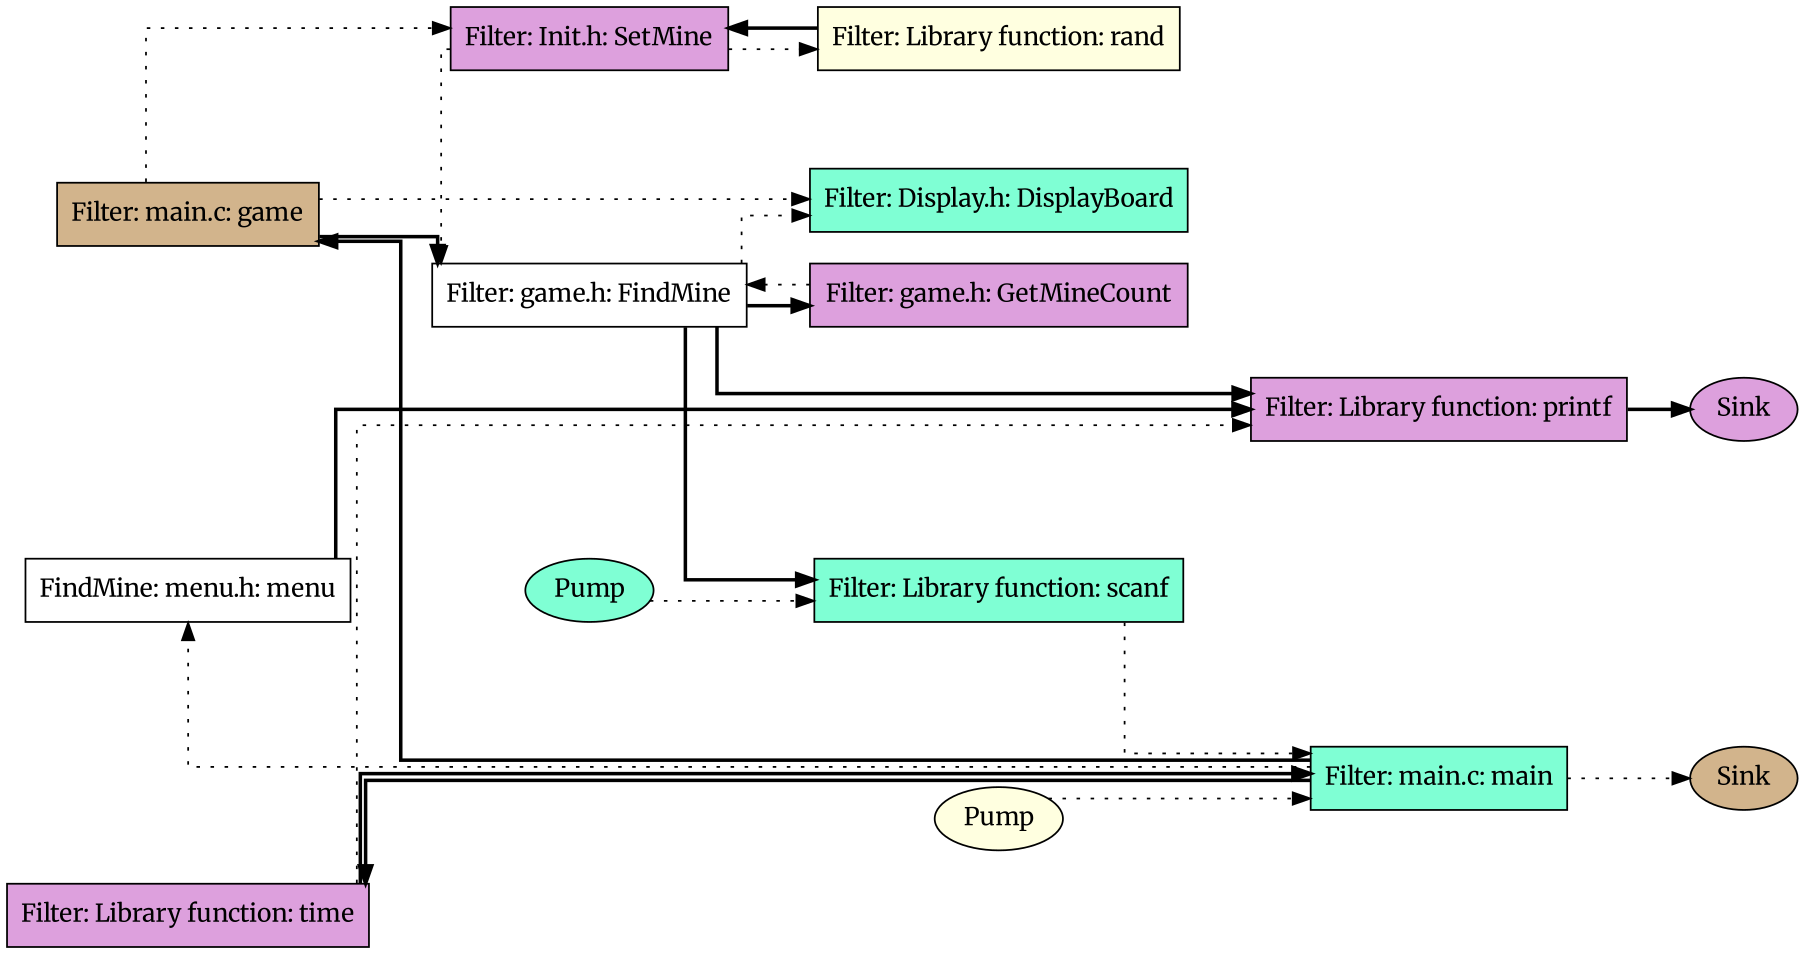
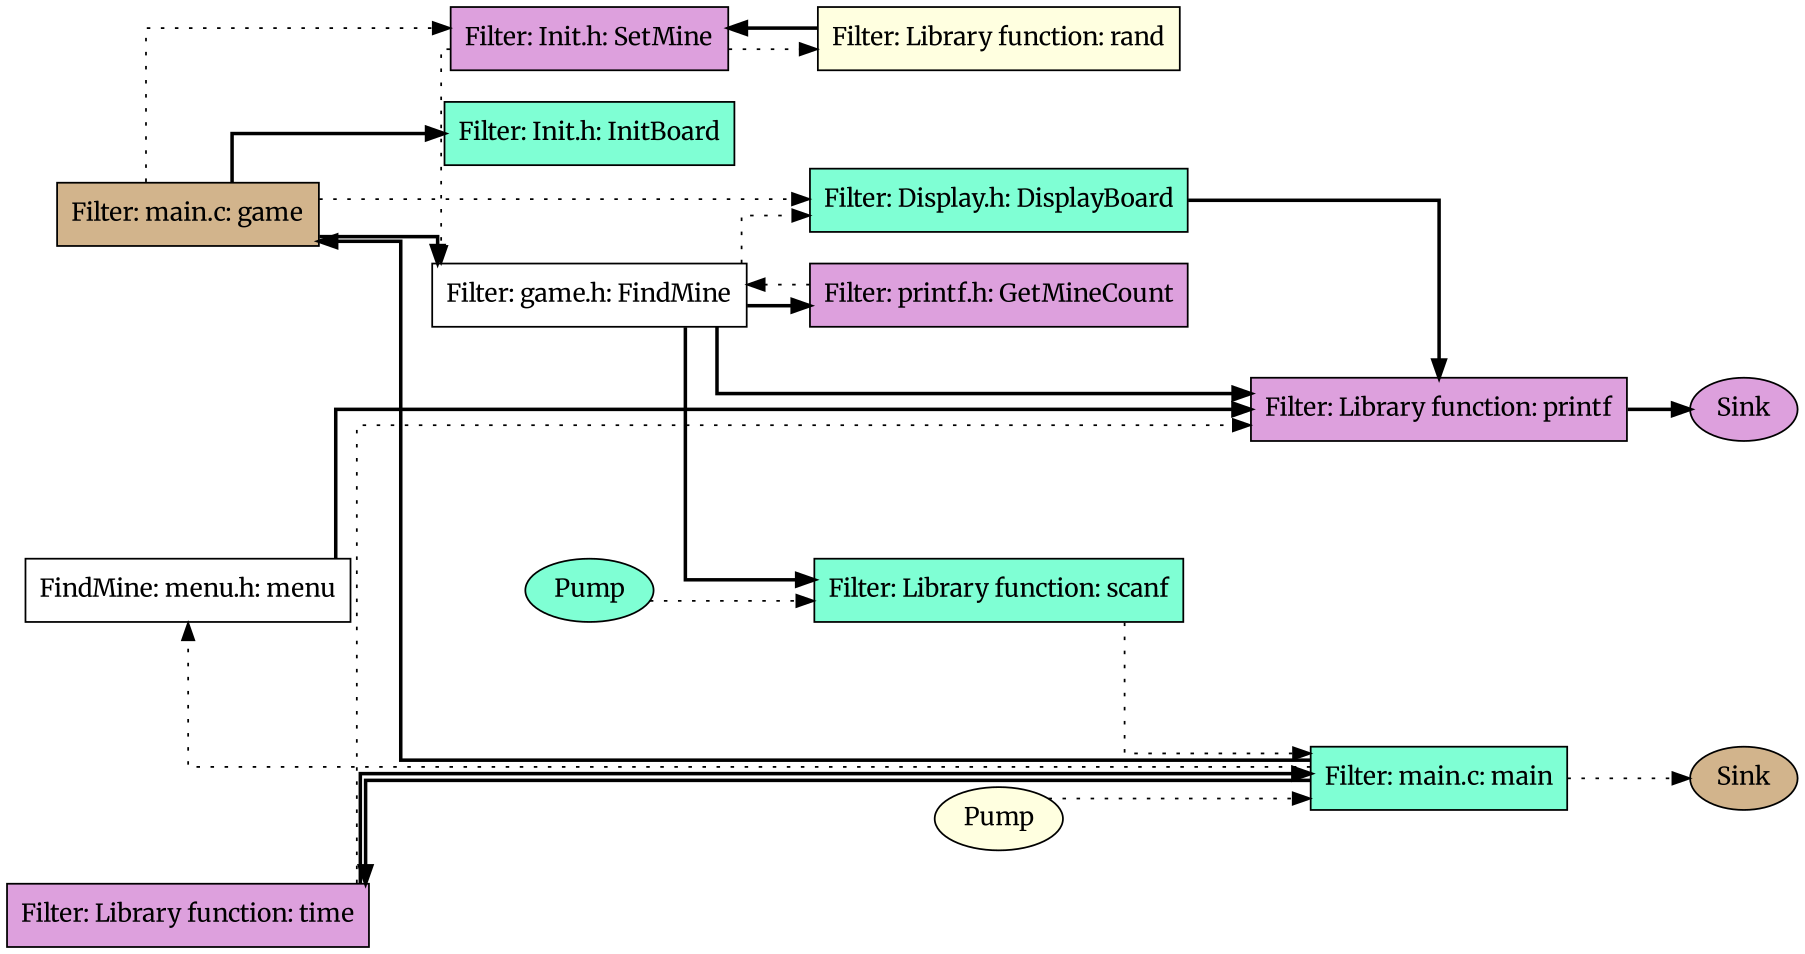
none -> (589, 134)
none -> (1393, 200)
(999, 295) -> (999, 295)
